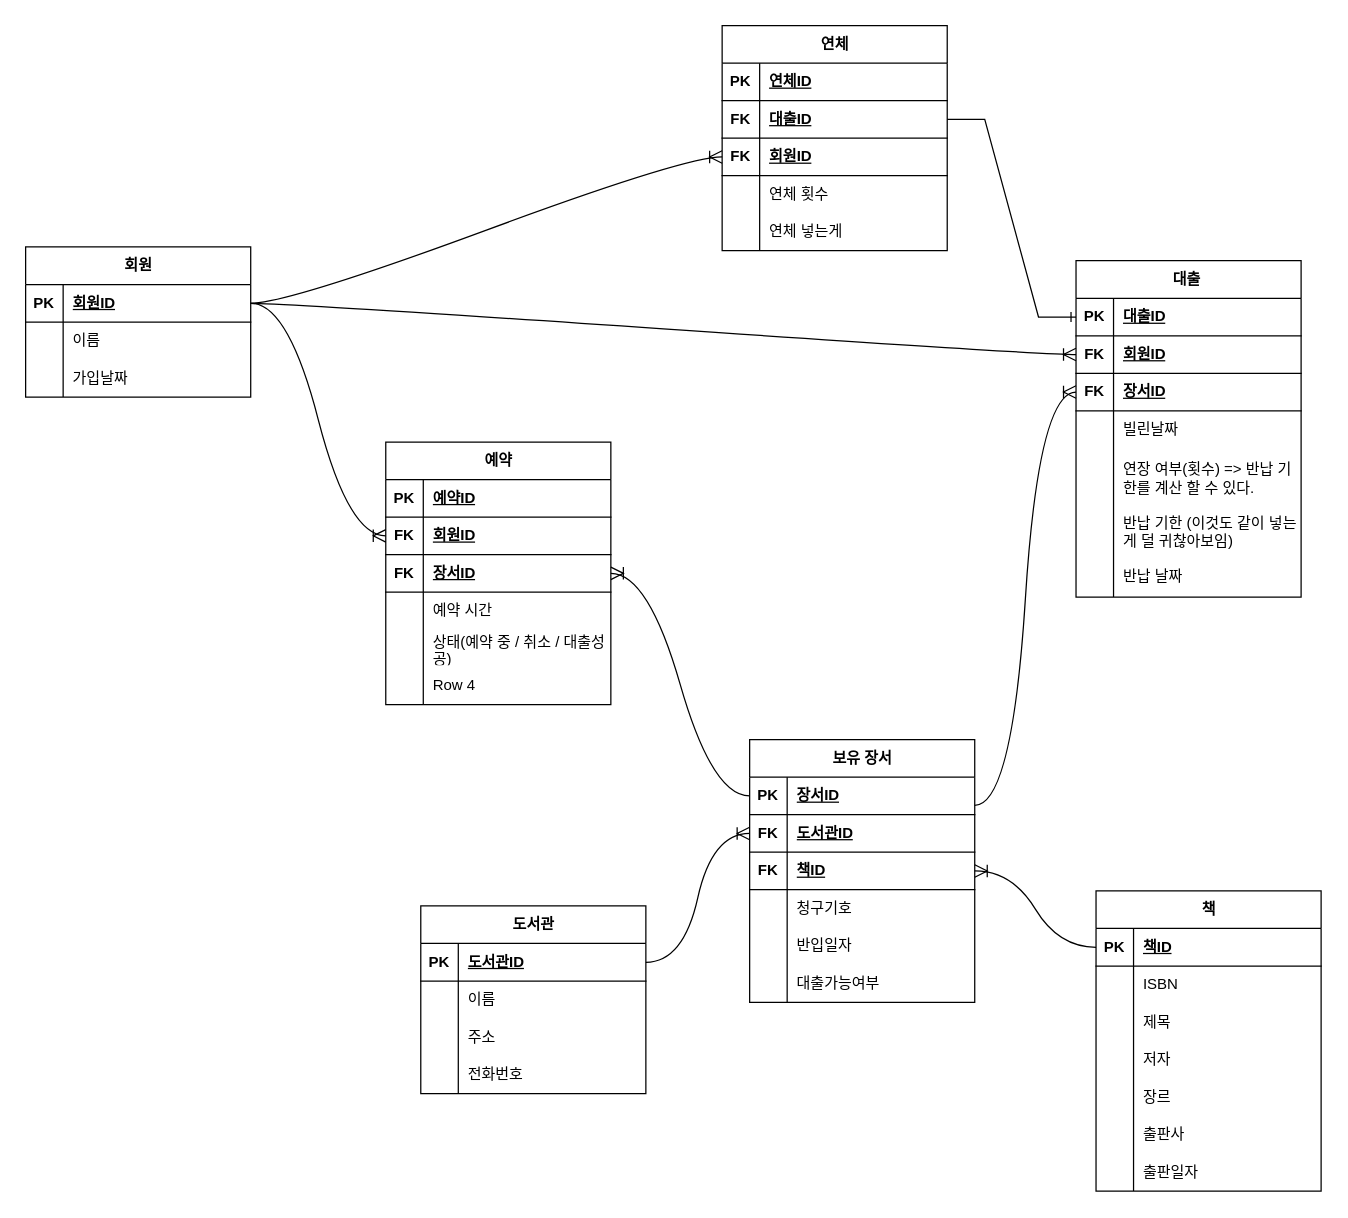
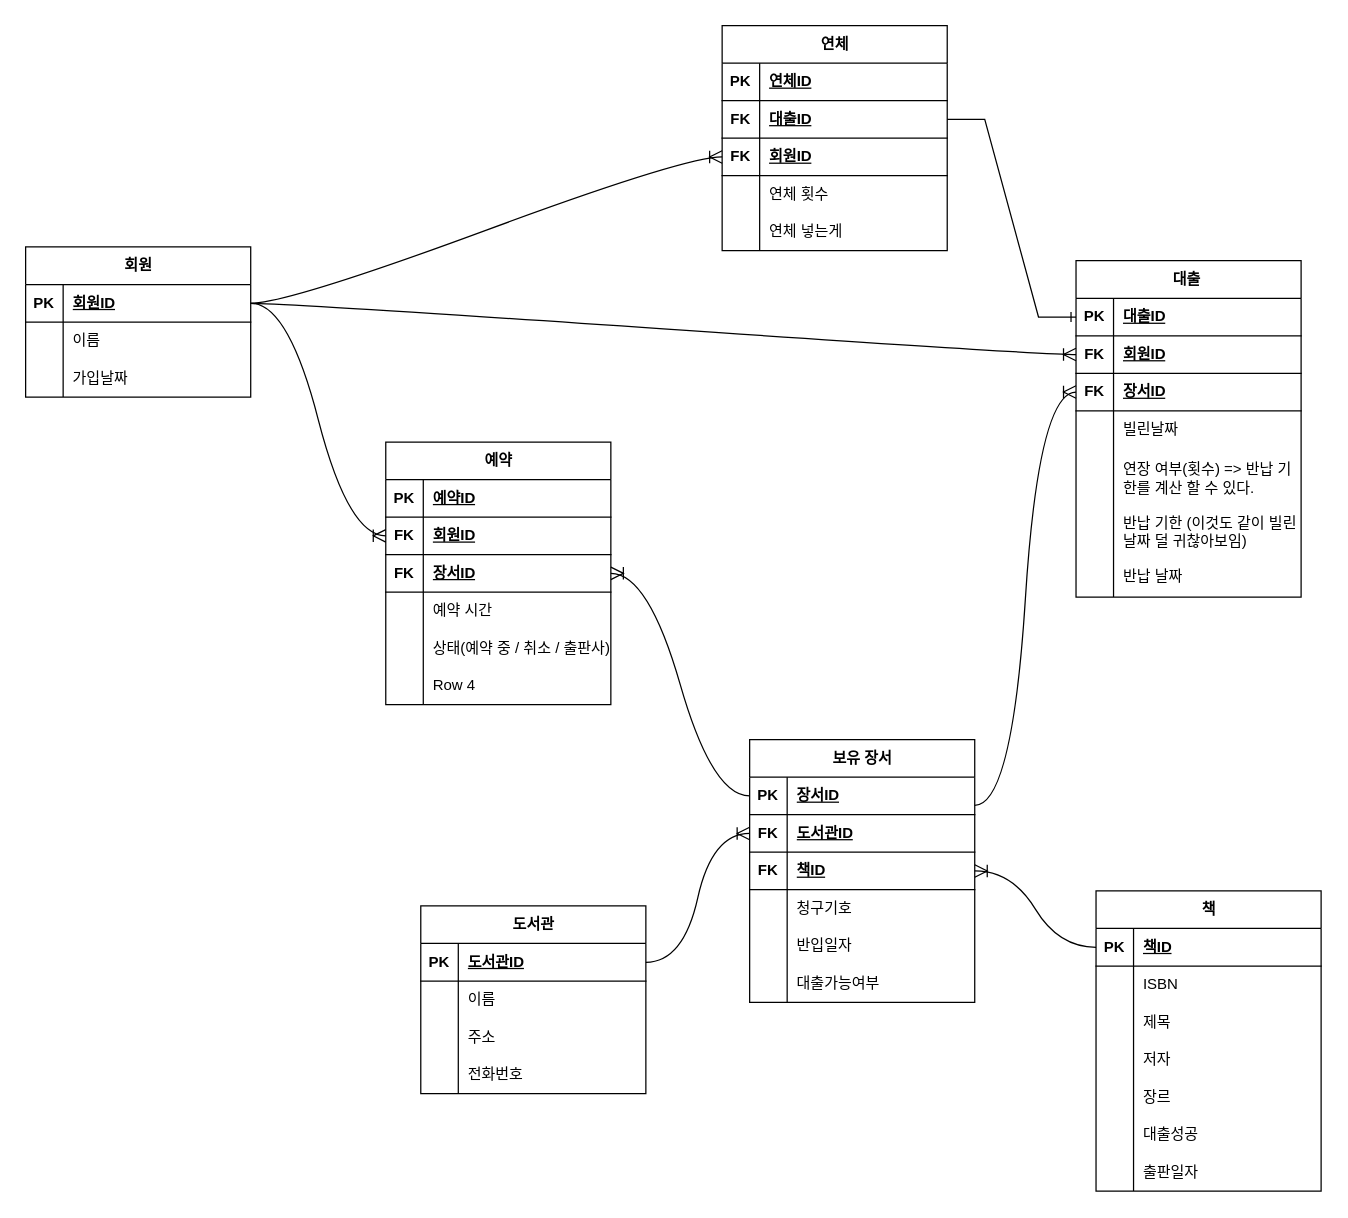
(1212, 532) -> (1212, 532)
(522, 648) -> (522, 648)
(1166, 1134) -> (1173, 1134)
